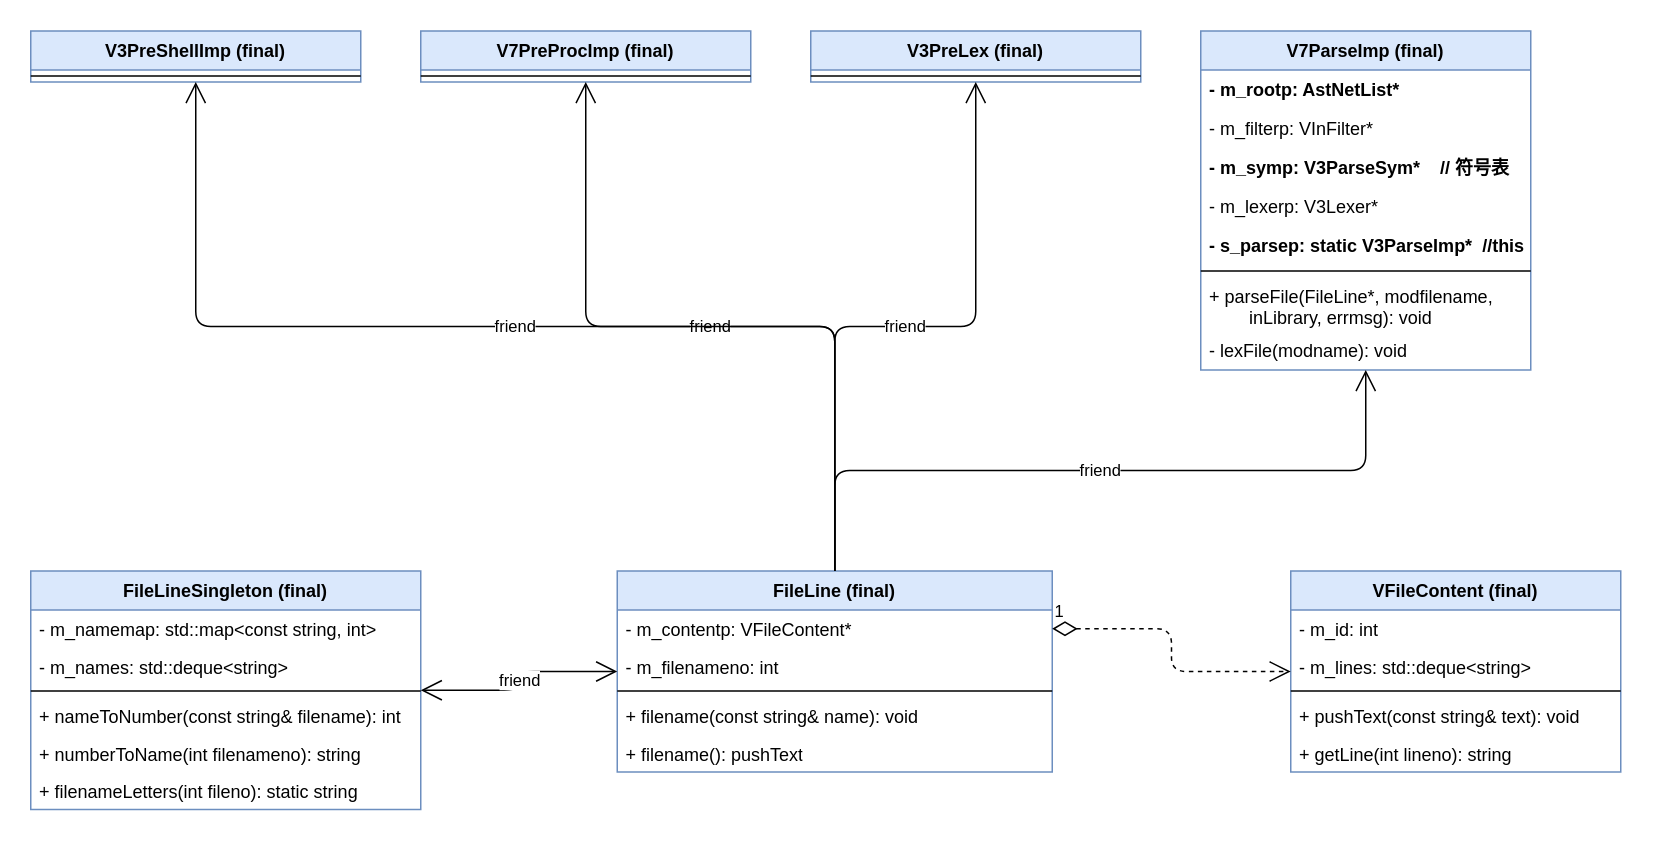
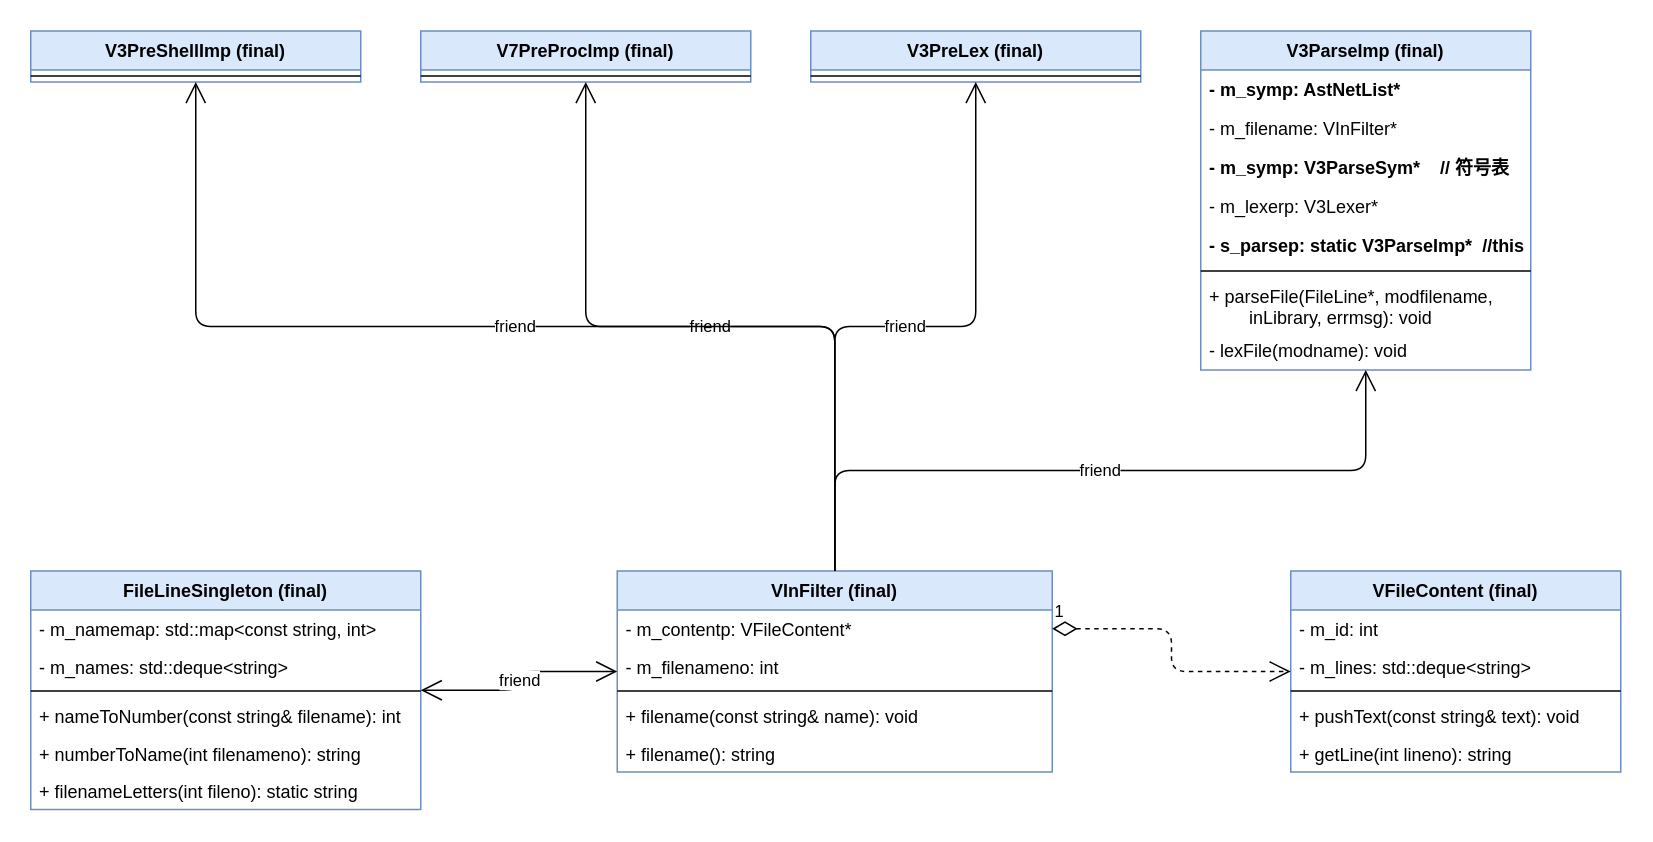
(1365, 51) -> (1365, 51)
(1311, 90) -> (1305, 90)
(1309, 129) -> (1314, 129)
(834, 591) -> (834, 591)
(725, 756) -> (713, 756)
